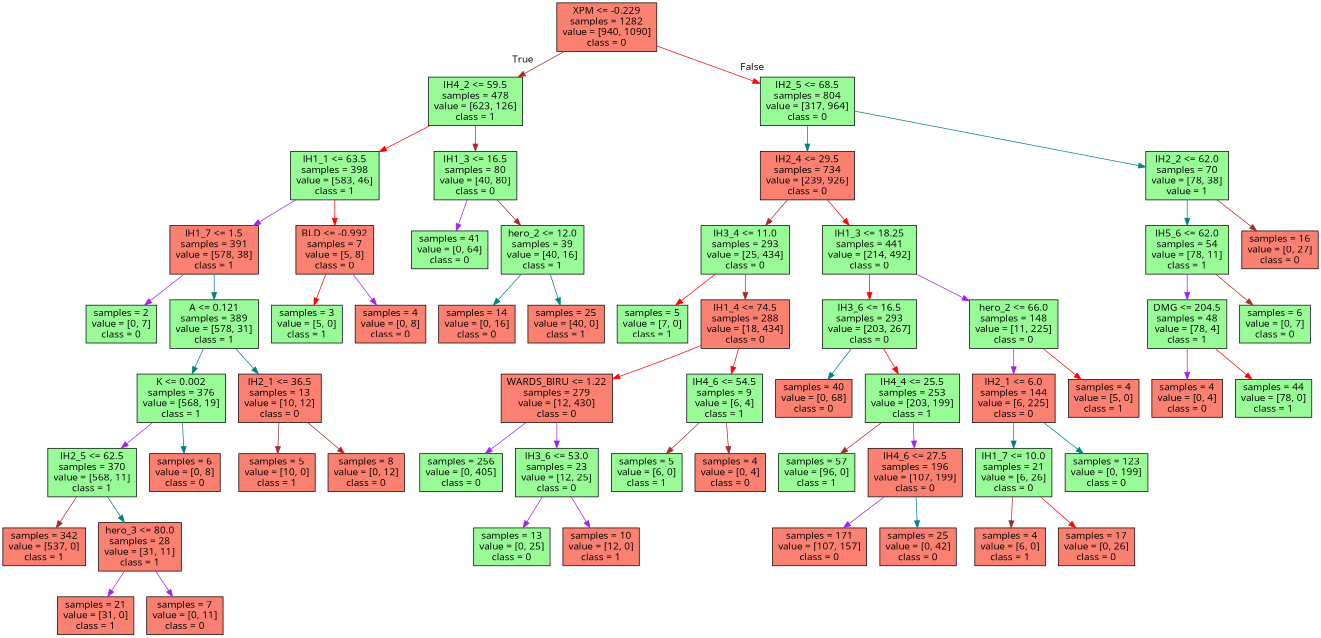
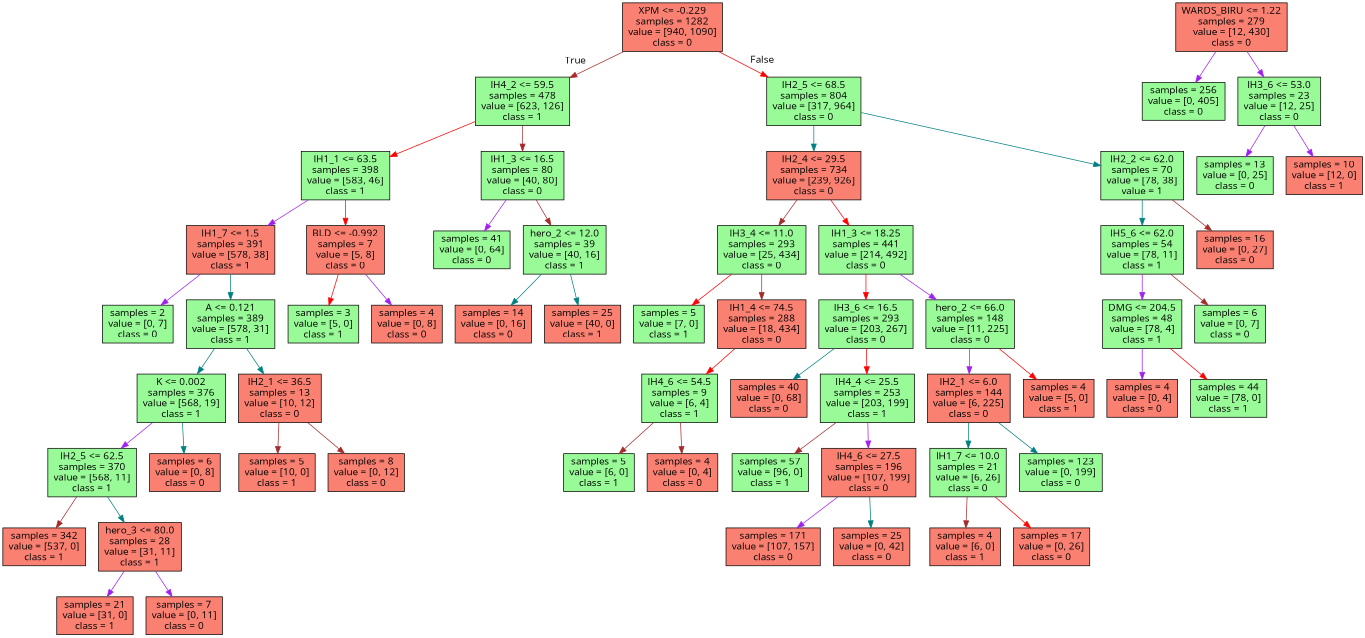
(660, 361) -> none
